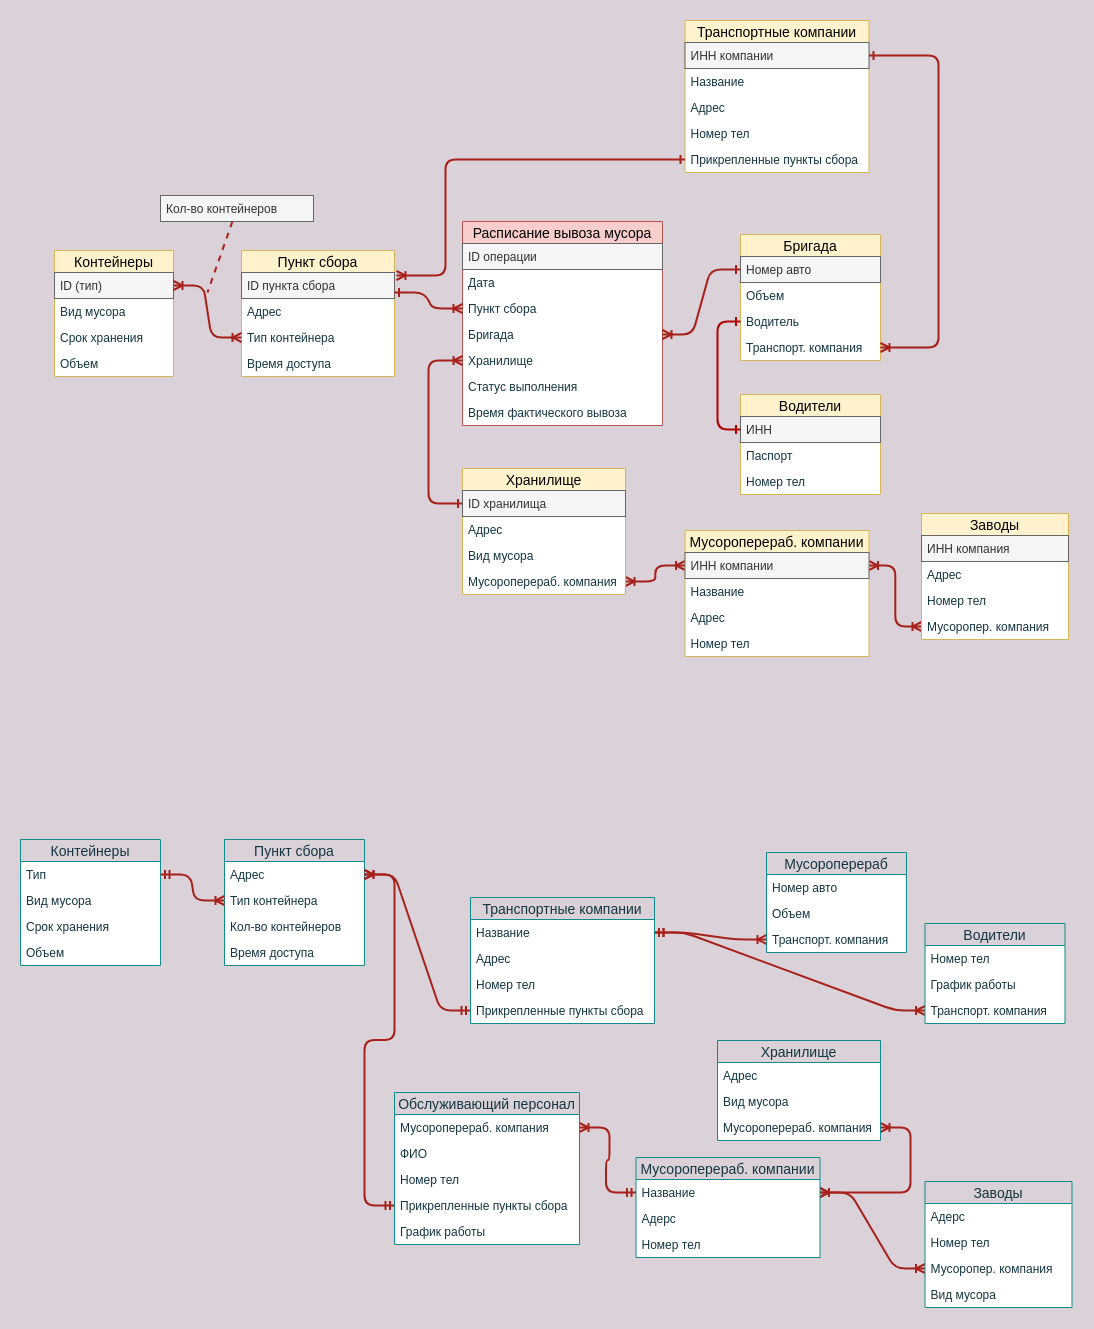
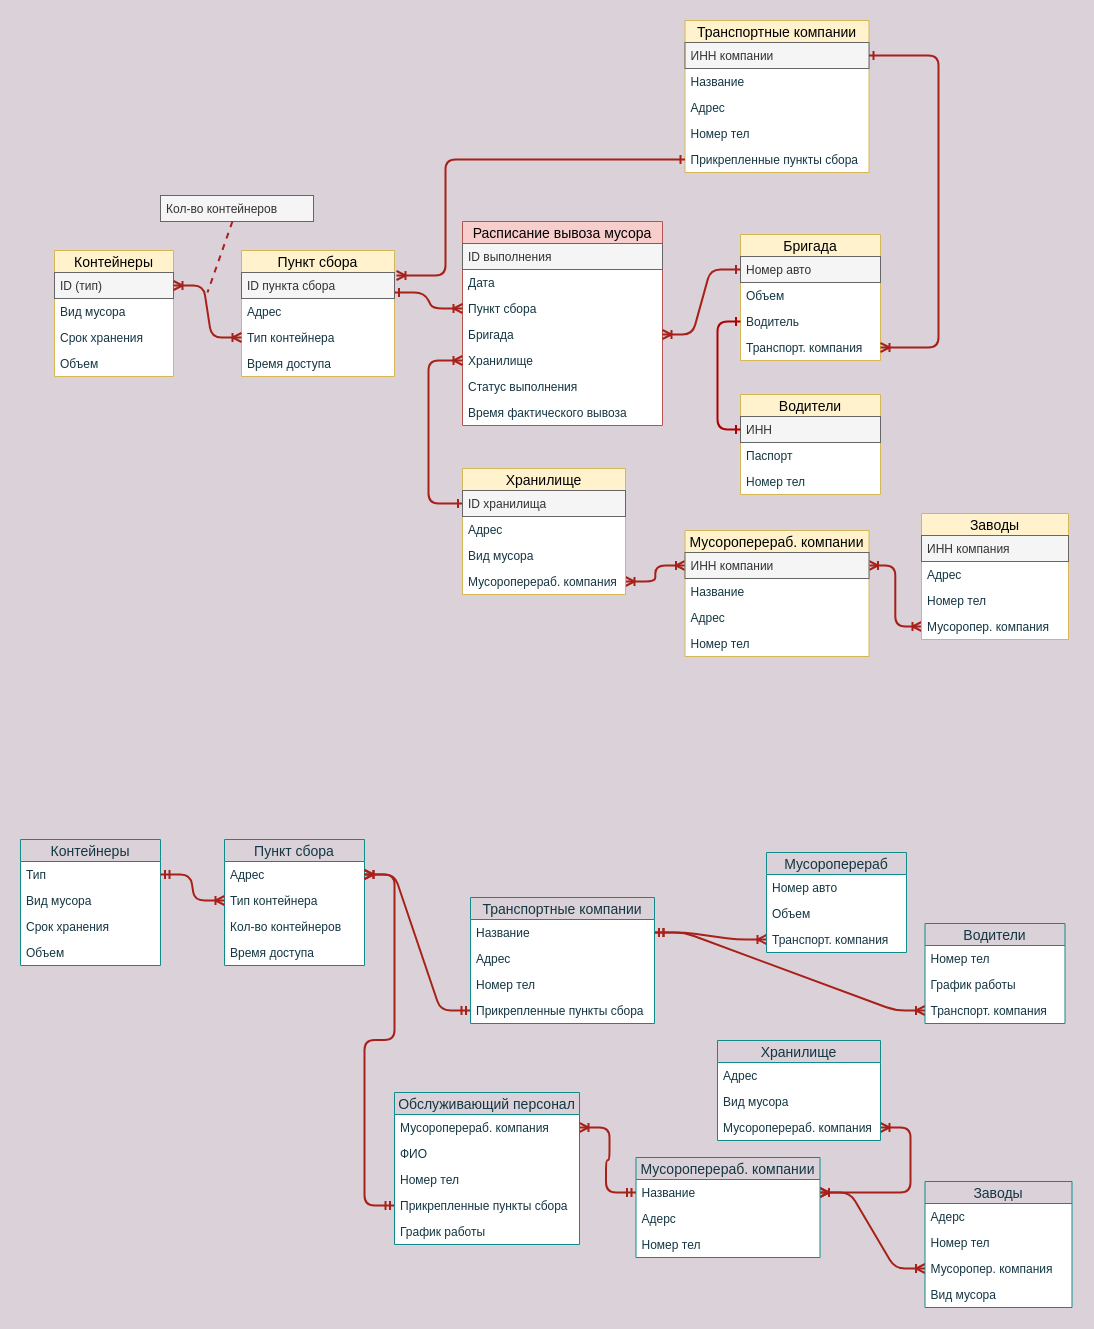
(503, 257) -> (510, 257)
